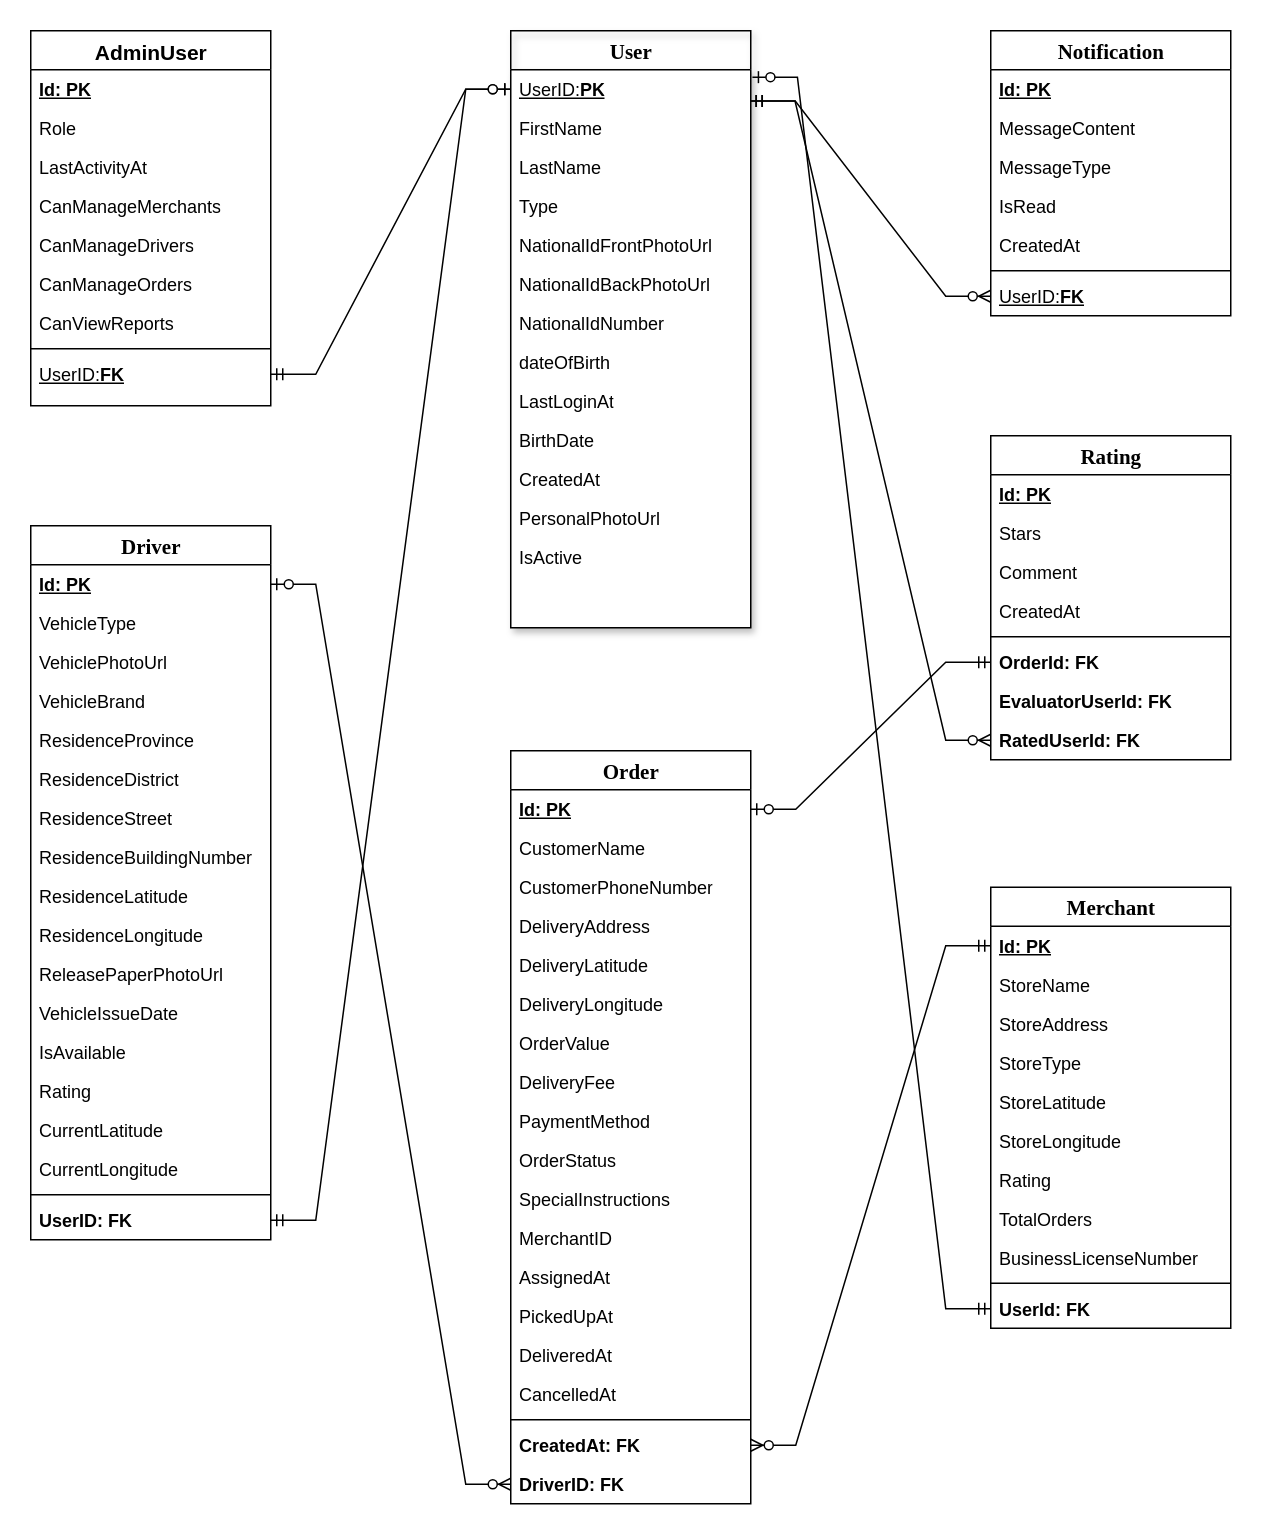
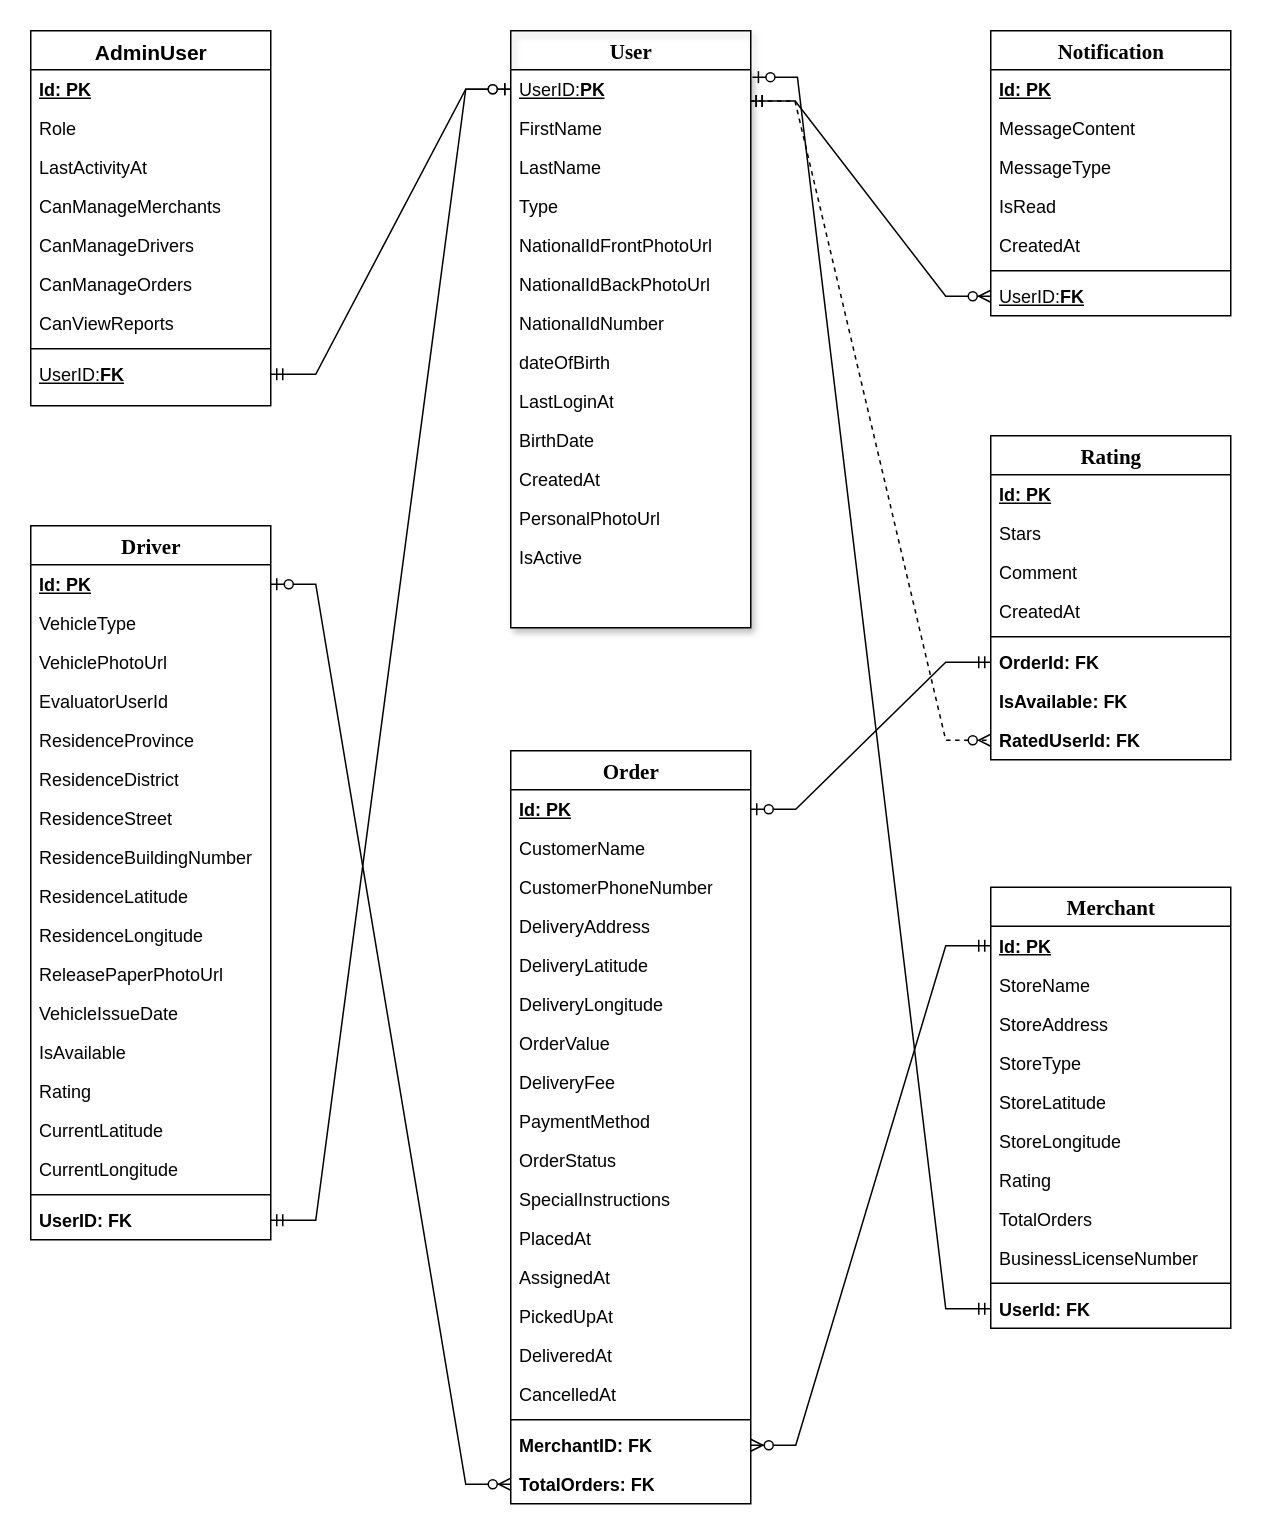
(879, 457) -> (879, 457)
(96, 703) -> (113, 703)
(1088, 703) -> (1064, 703)
(570, 1240) -> (558, 1240)
(581, 1447) -> (586, 1447)
(573, 1486) -> (588, 1486)
